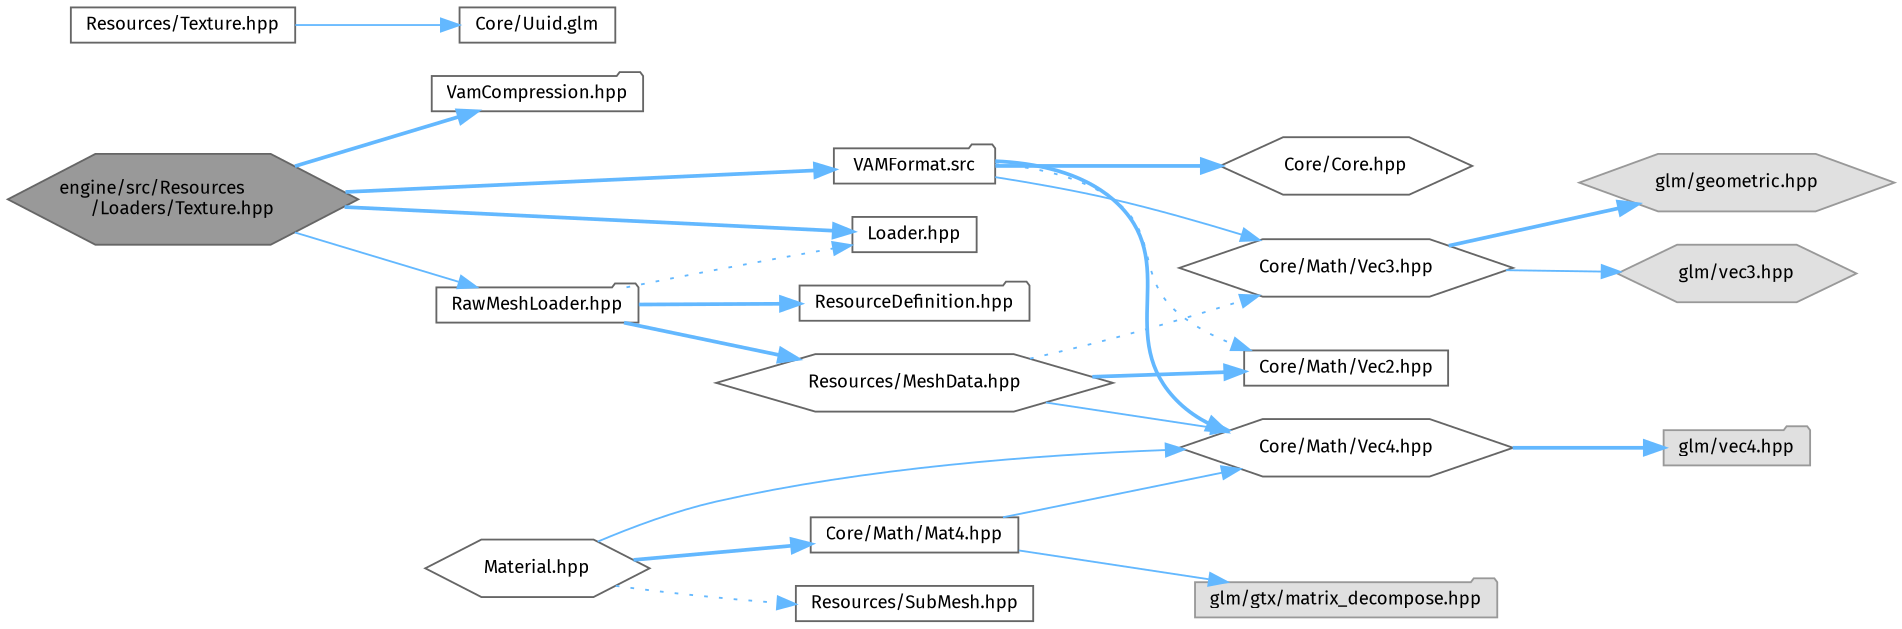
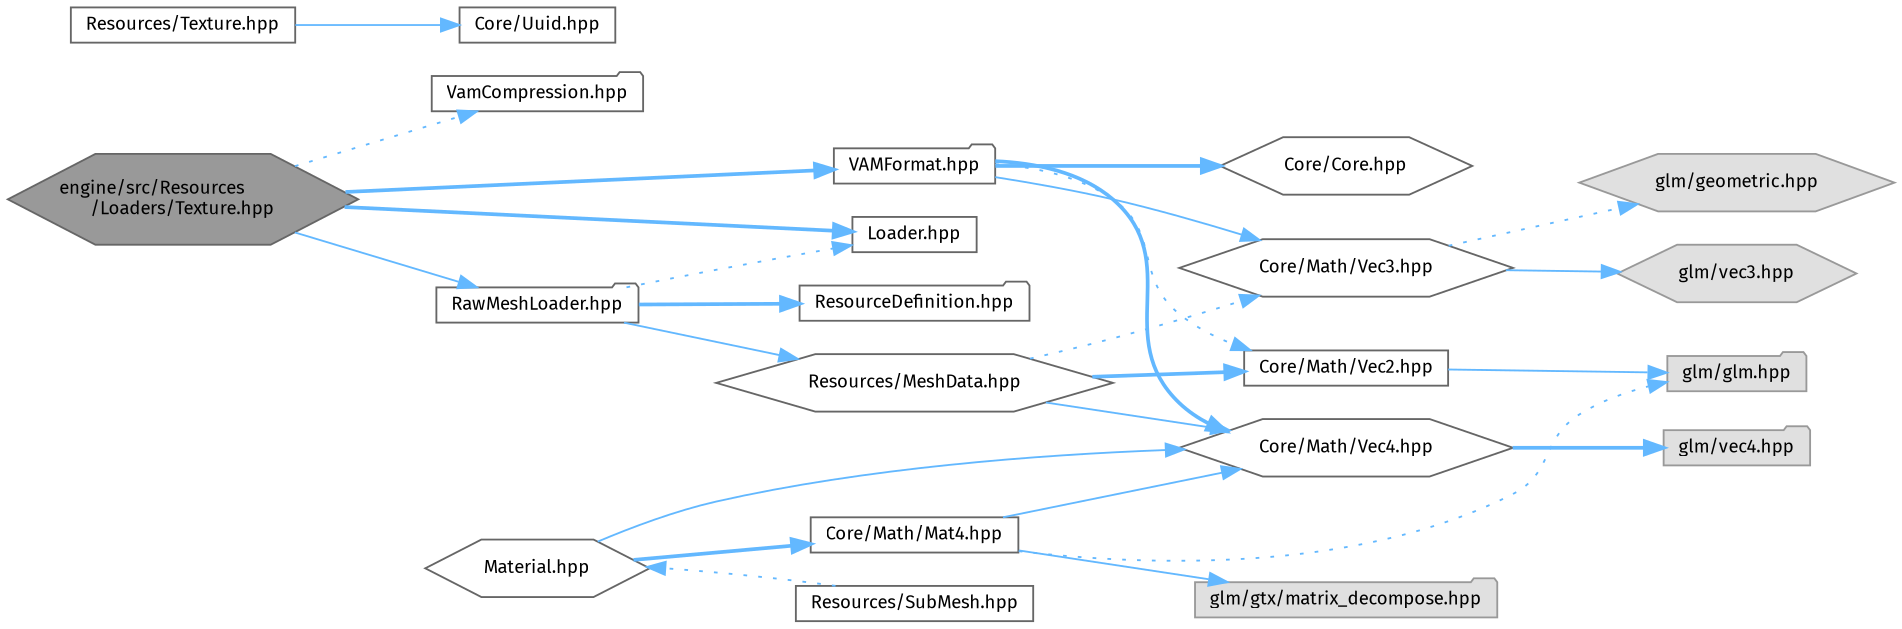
(537, 25) -> (537, 25)
(377, 141) -> (377, 141)
(915, 166) -> (915, 166)
(1534, 227) -> (1534, 227)
(702, 339) -> (702, 339)
none -> (1737, 374)
(696, 595) -> (751, 576)
